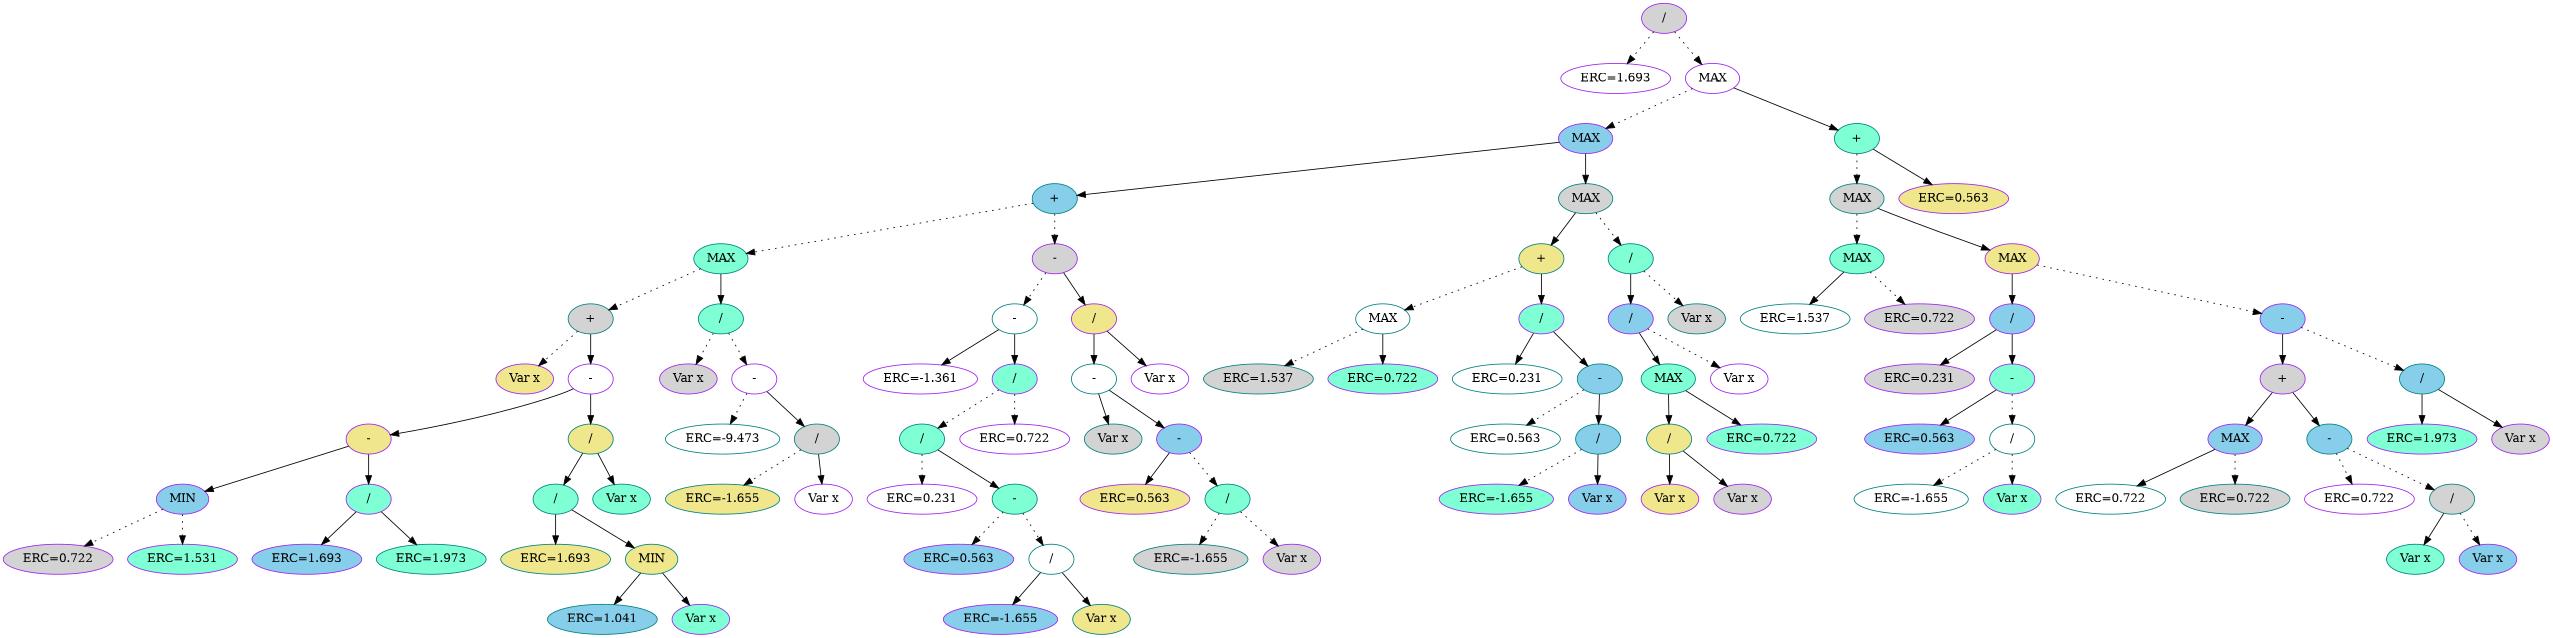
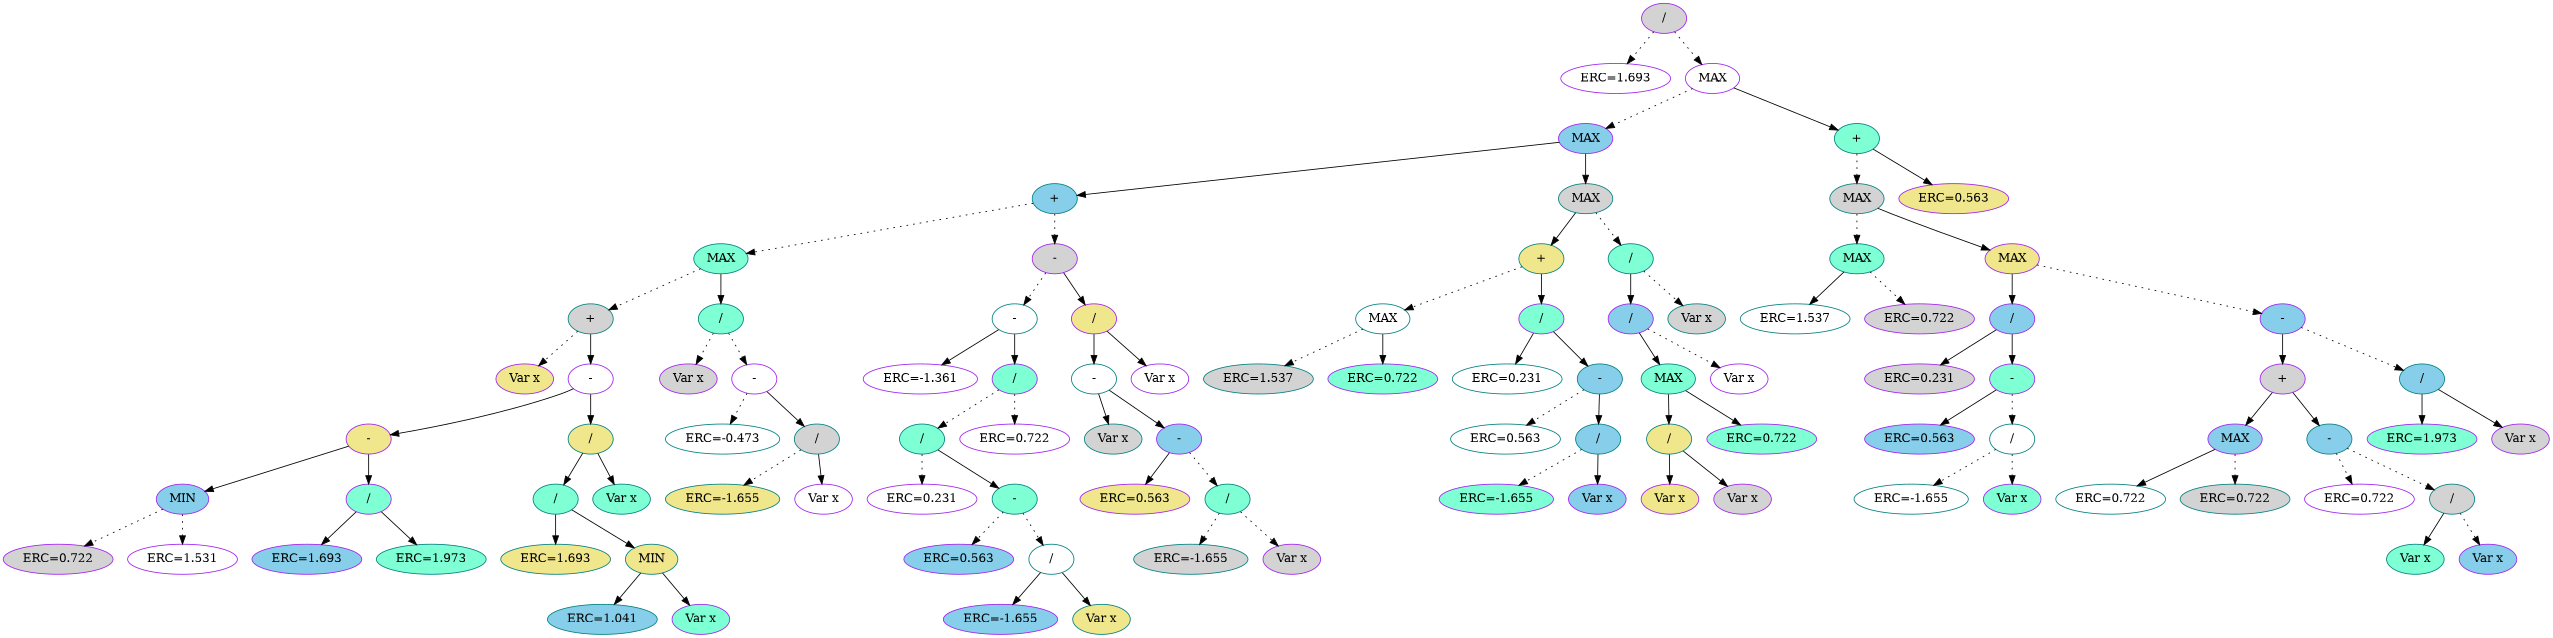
(723, 439) -> (723, 439)
(183, 559) -> (183, 559)
